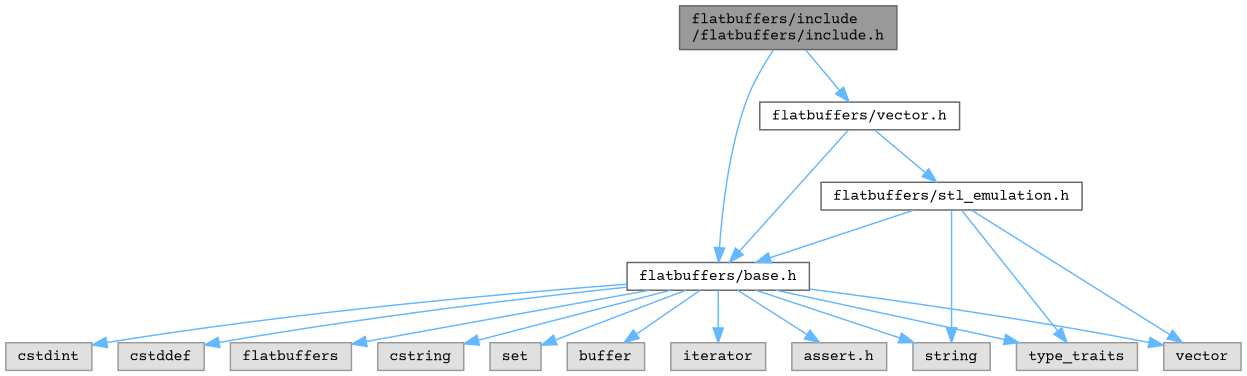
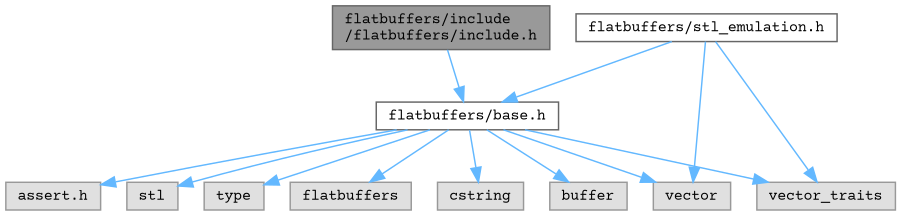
(860, 116) -> none
(49, 357) -> (152, 196)
(161, 357) -> (234, 196)
(516, 357) -> none
(718, 357) -> none
(952, 357) -> none
(1077, 357) -> (826, 196)
